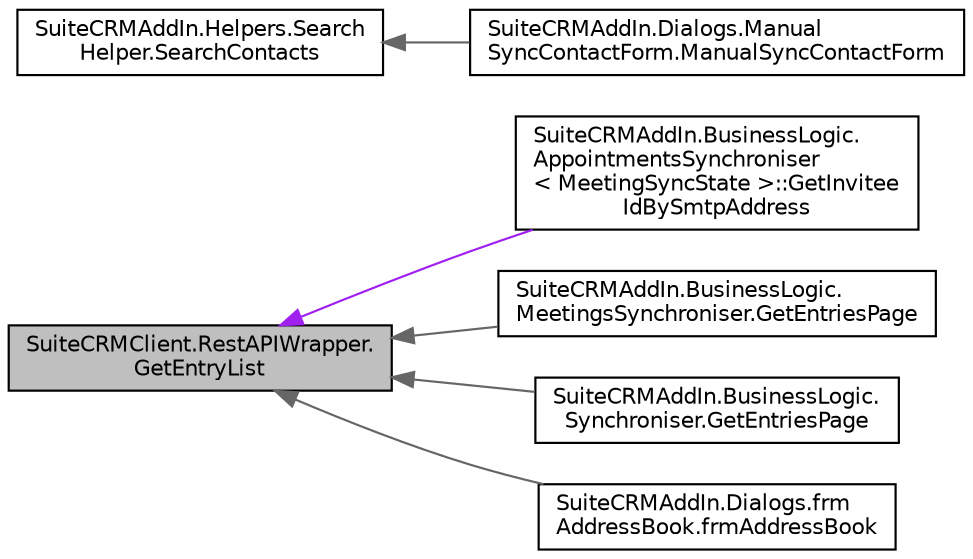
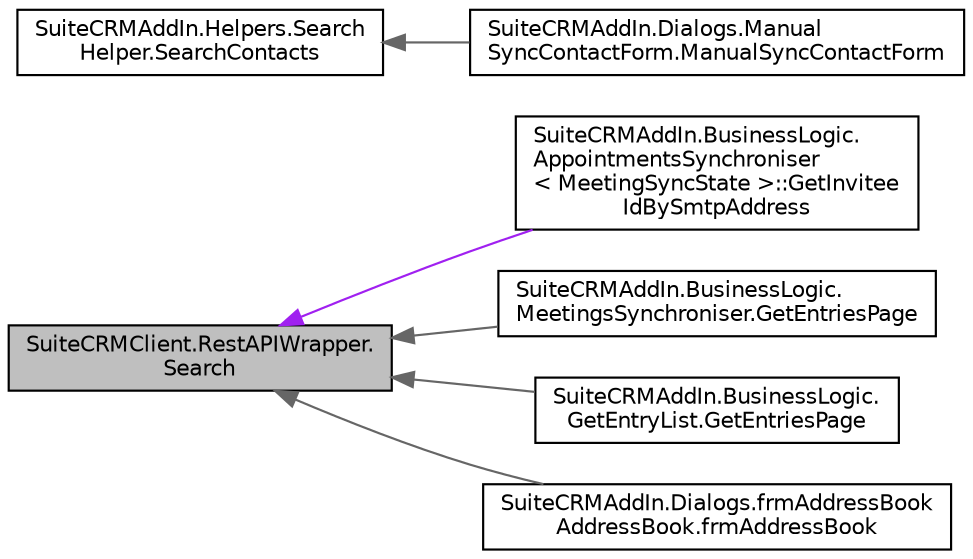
(200, 358) -> (200, 358)
(717, 410) -> (717, 410)
(717, 517) -> (717, 517)
